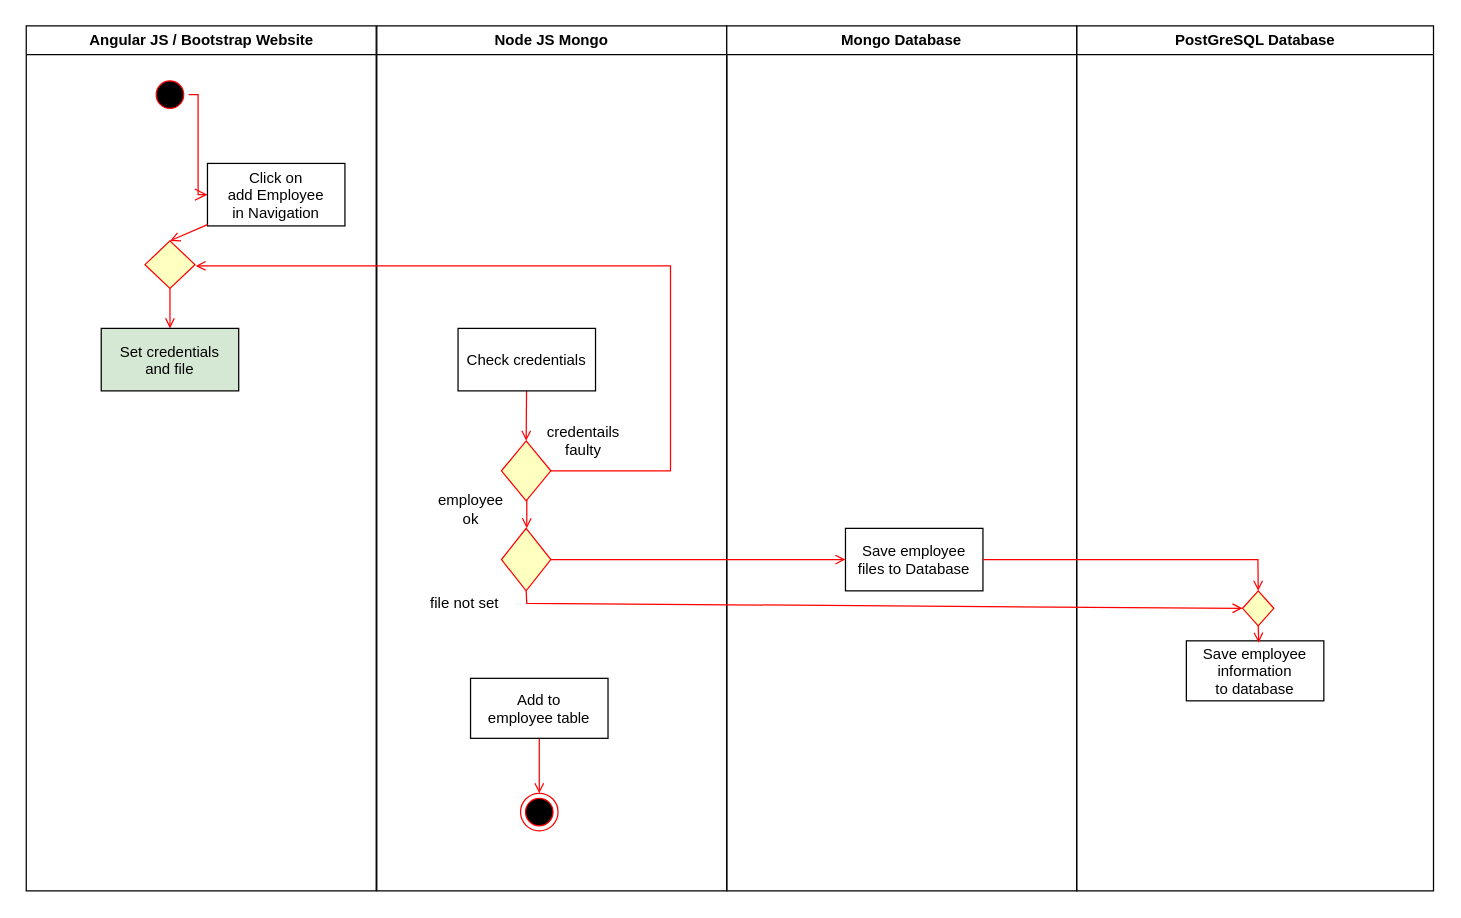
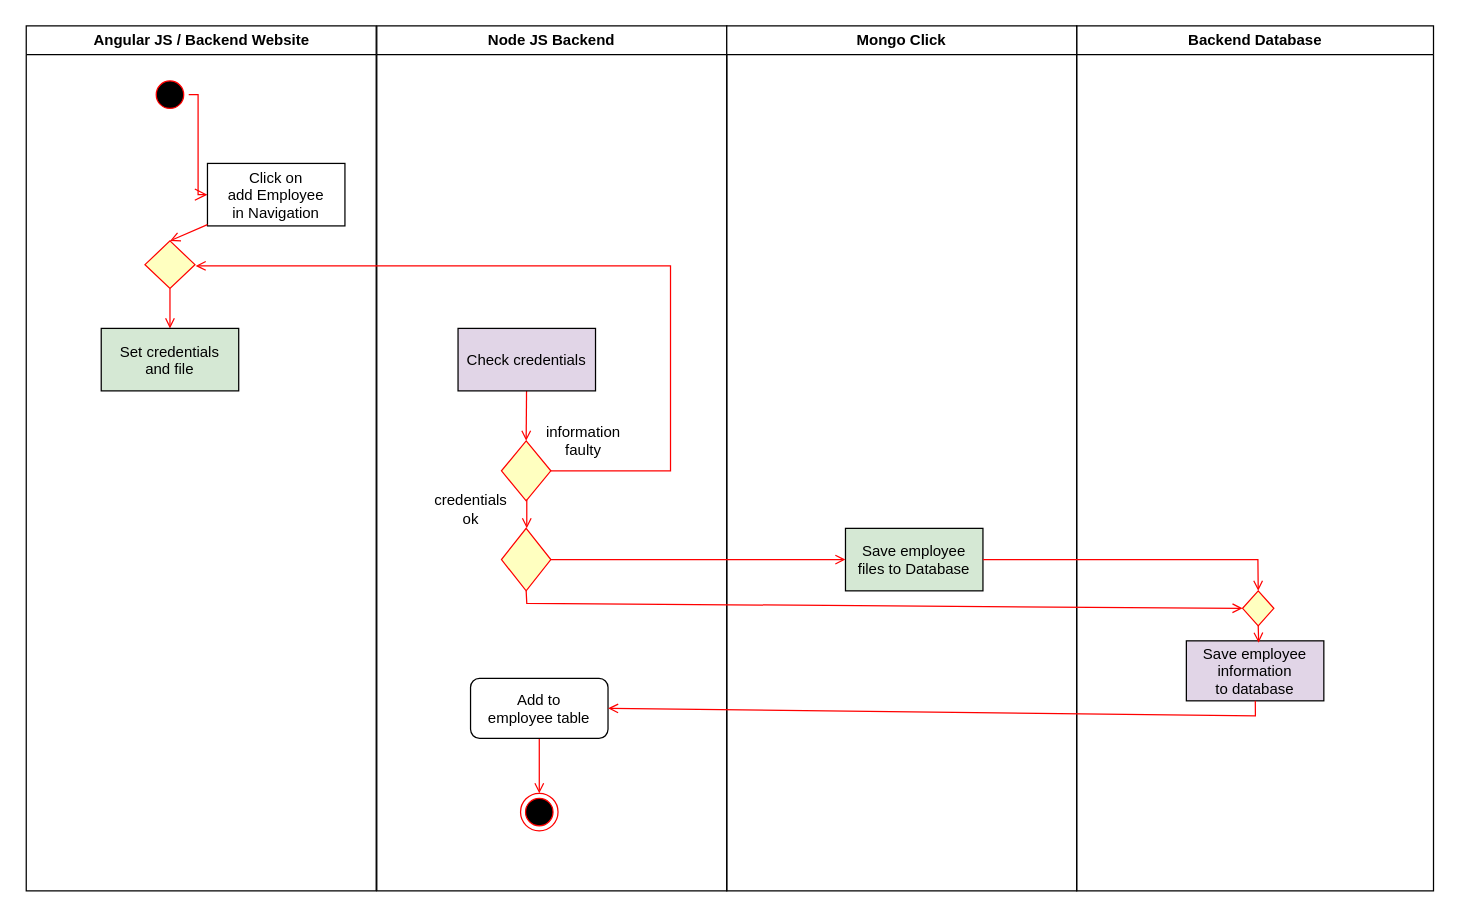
(202, 41) -> (202, 41)
(552, 41) -> (552, 41)
(902, 41) -> (902, 41)
(1256, 41) -> (1256, 41)
(527, 359) -> (527, 359)
(584, 441) -> (584, 441)
(471, 509) -> (471, 509)
(914, 559) -> (914, 559)
(464, 603) -> none
(1255, 671) -> (1255, 671)
(539, 708) -> (539, 708)
none -> (941, 712)
